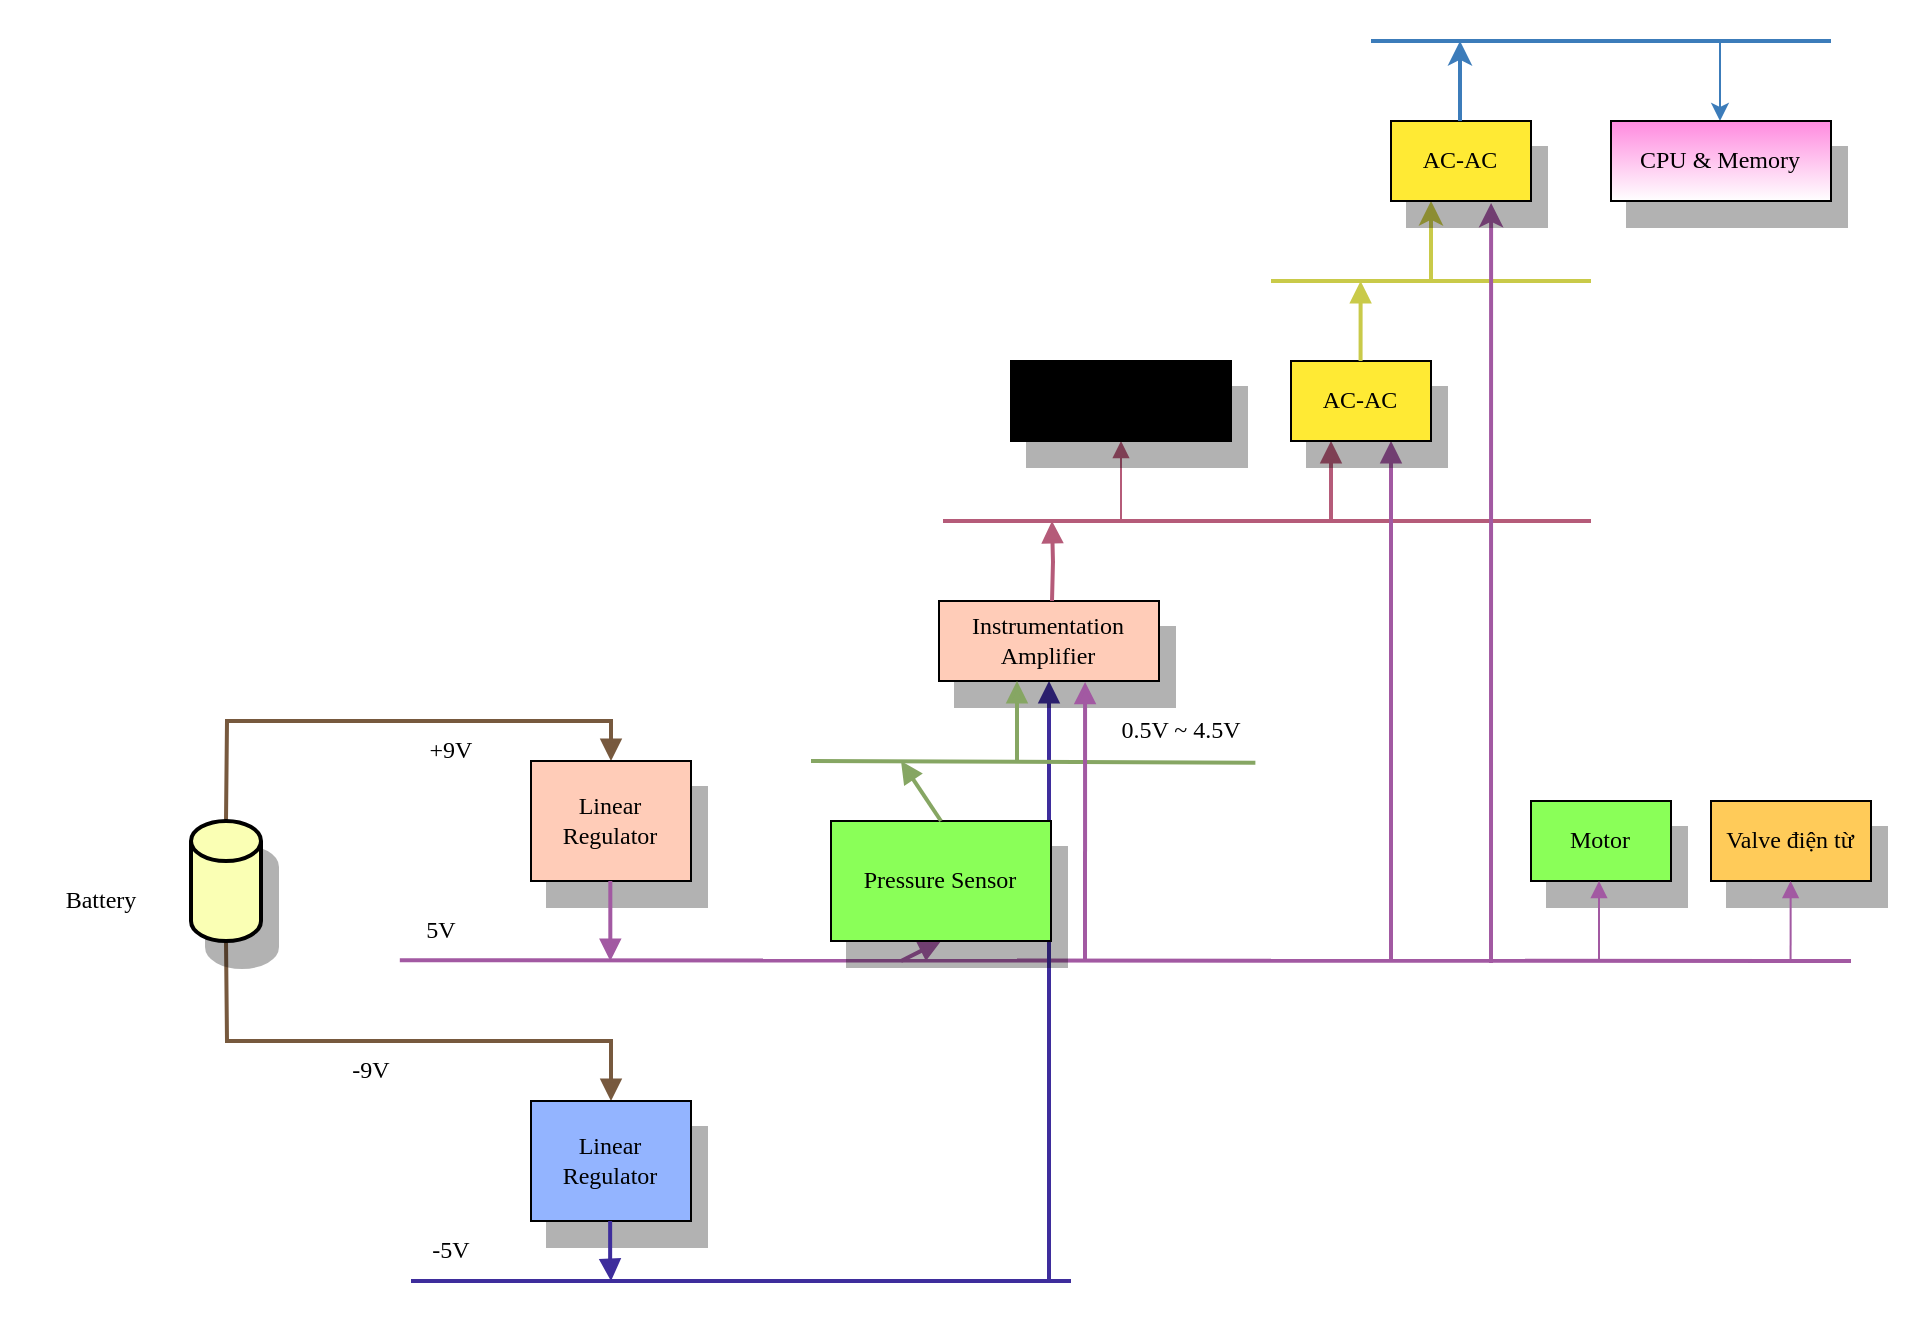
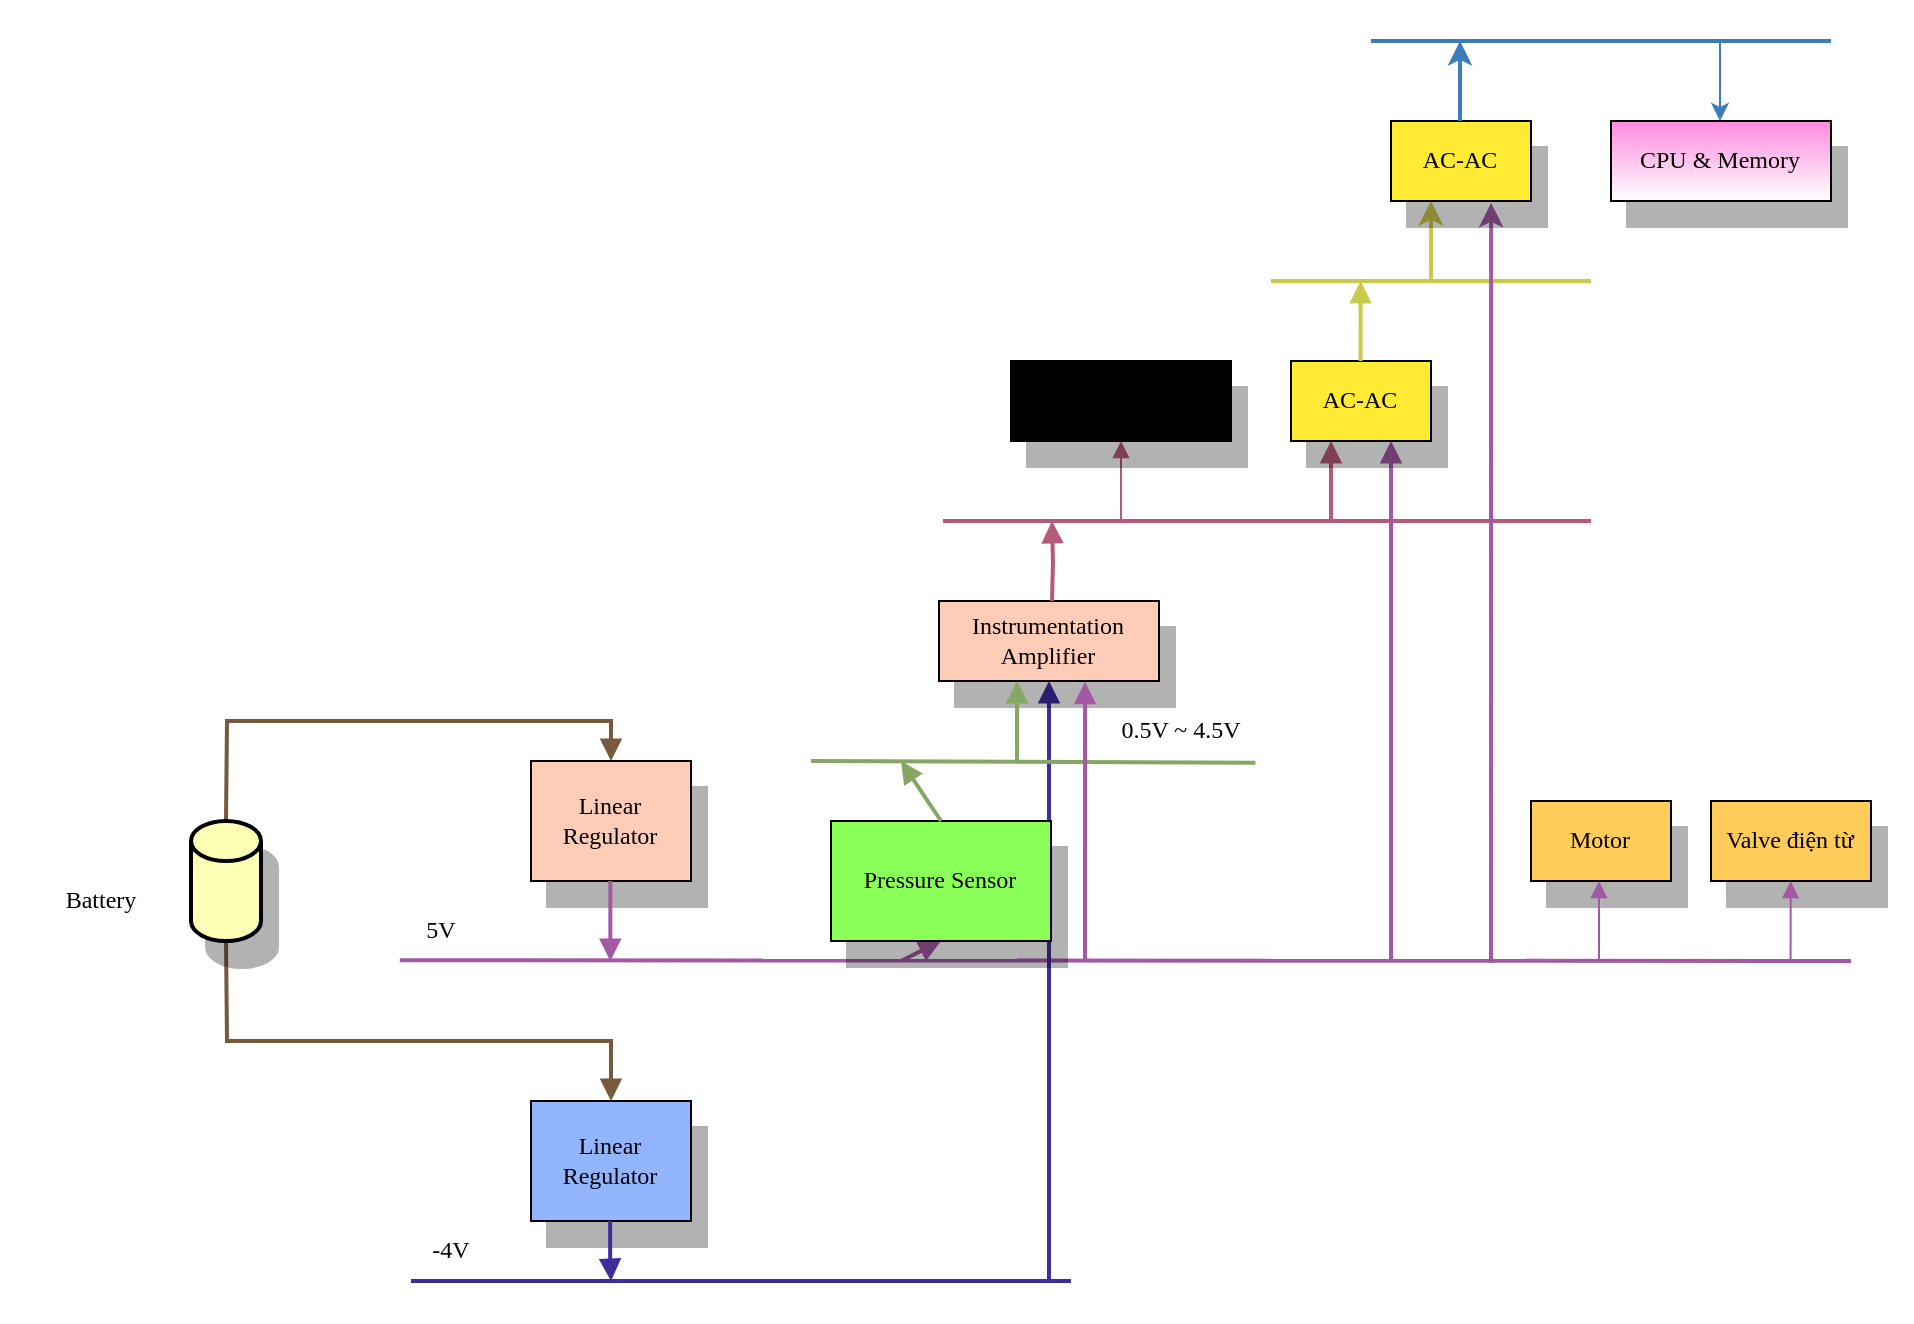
(451, 751) -> none
(1601, 841) -> (1601, 841)
(371, 1071) -> none
(452, 1251) -> (452, 1251)
